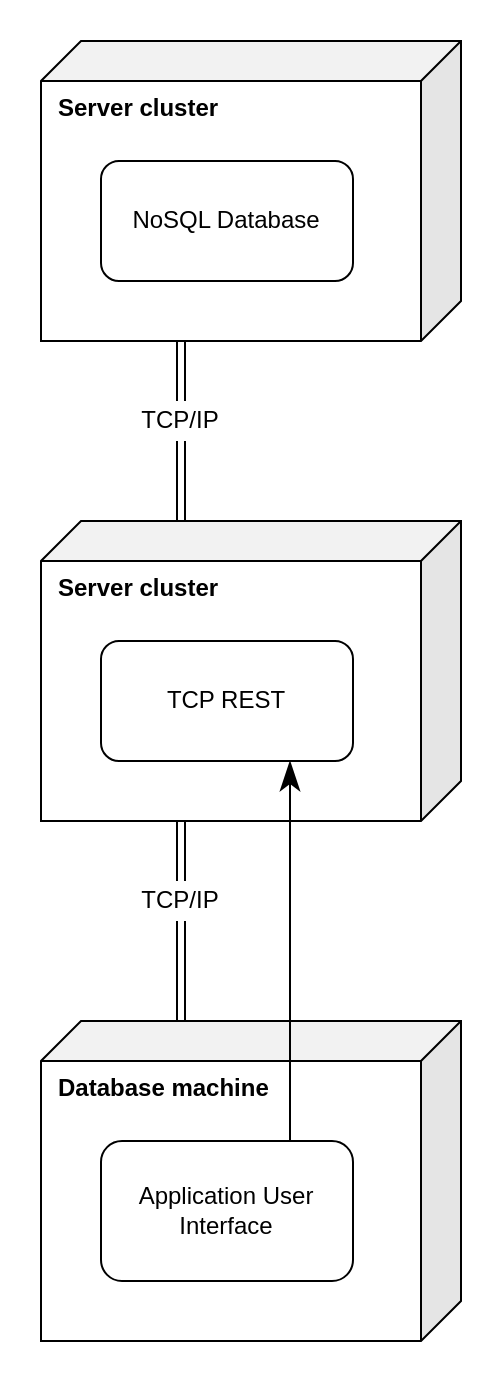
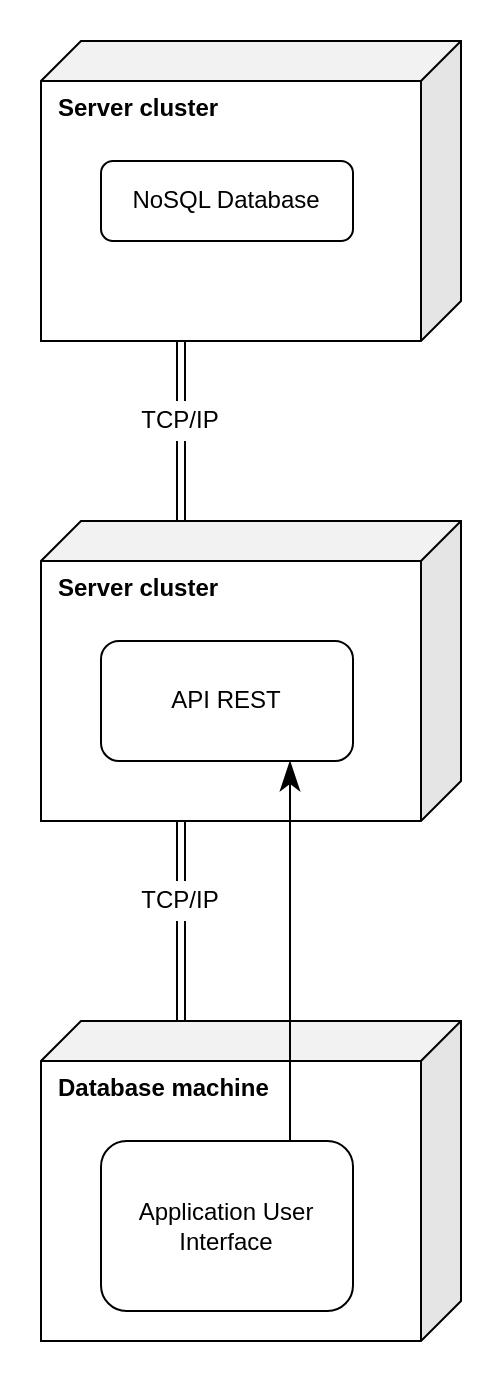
(227, 221) -> (227, 201)
(227, 701) -> (227, 701)
(227, 1211) -> (227, 1226)
